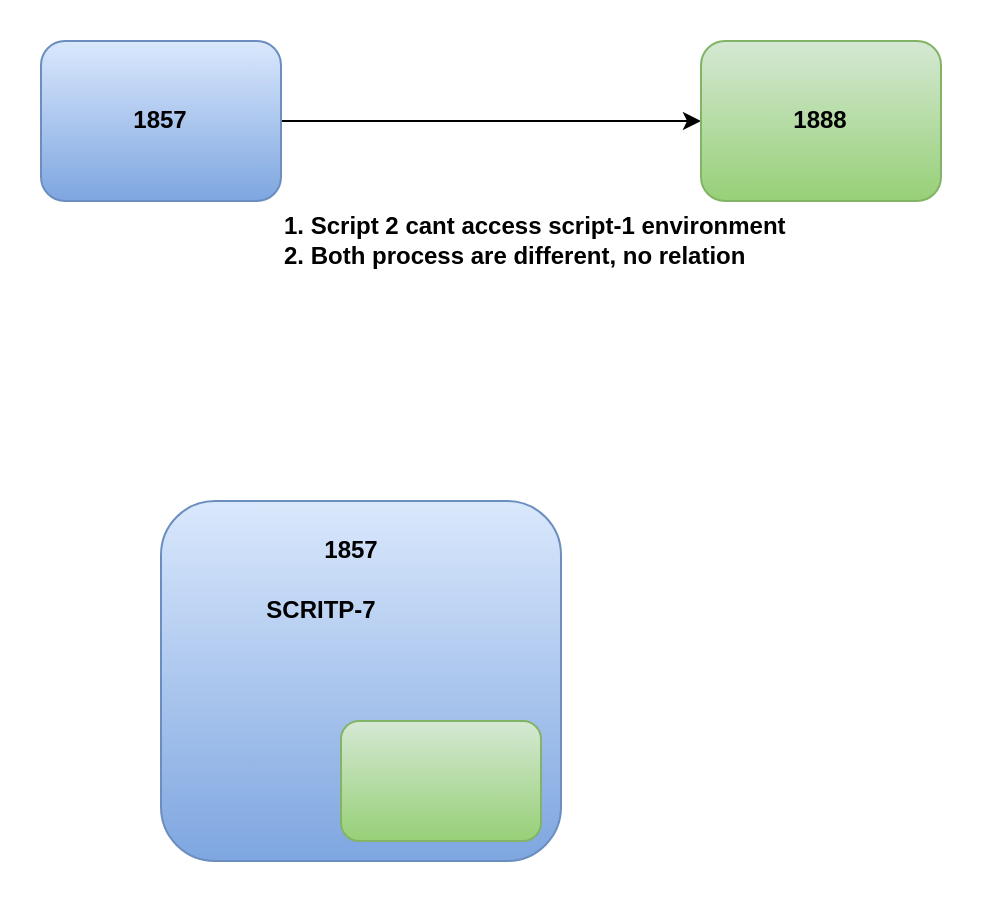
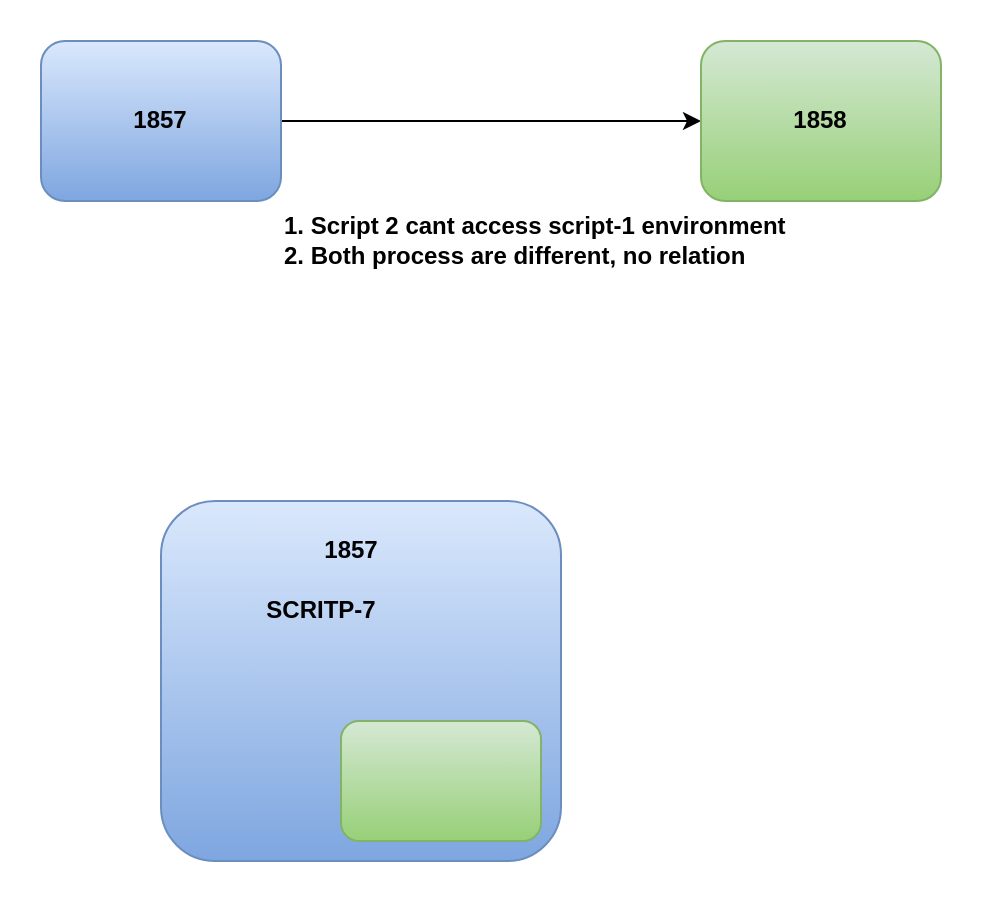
(821, 121) -> (821, 121)
